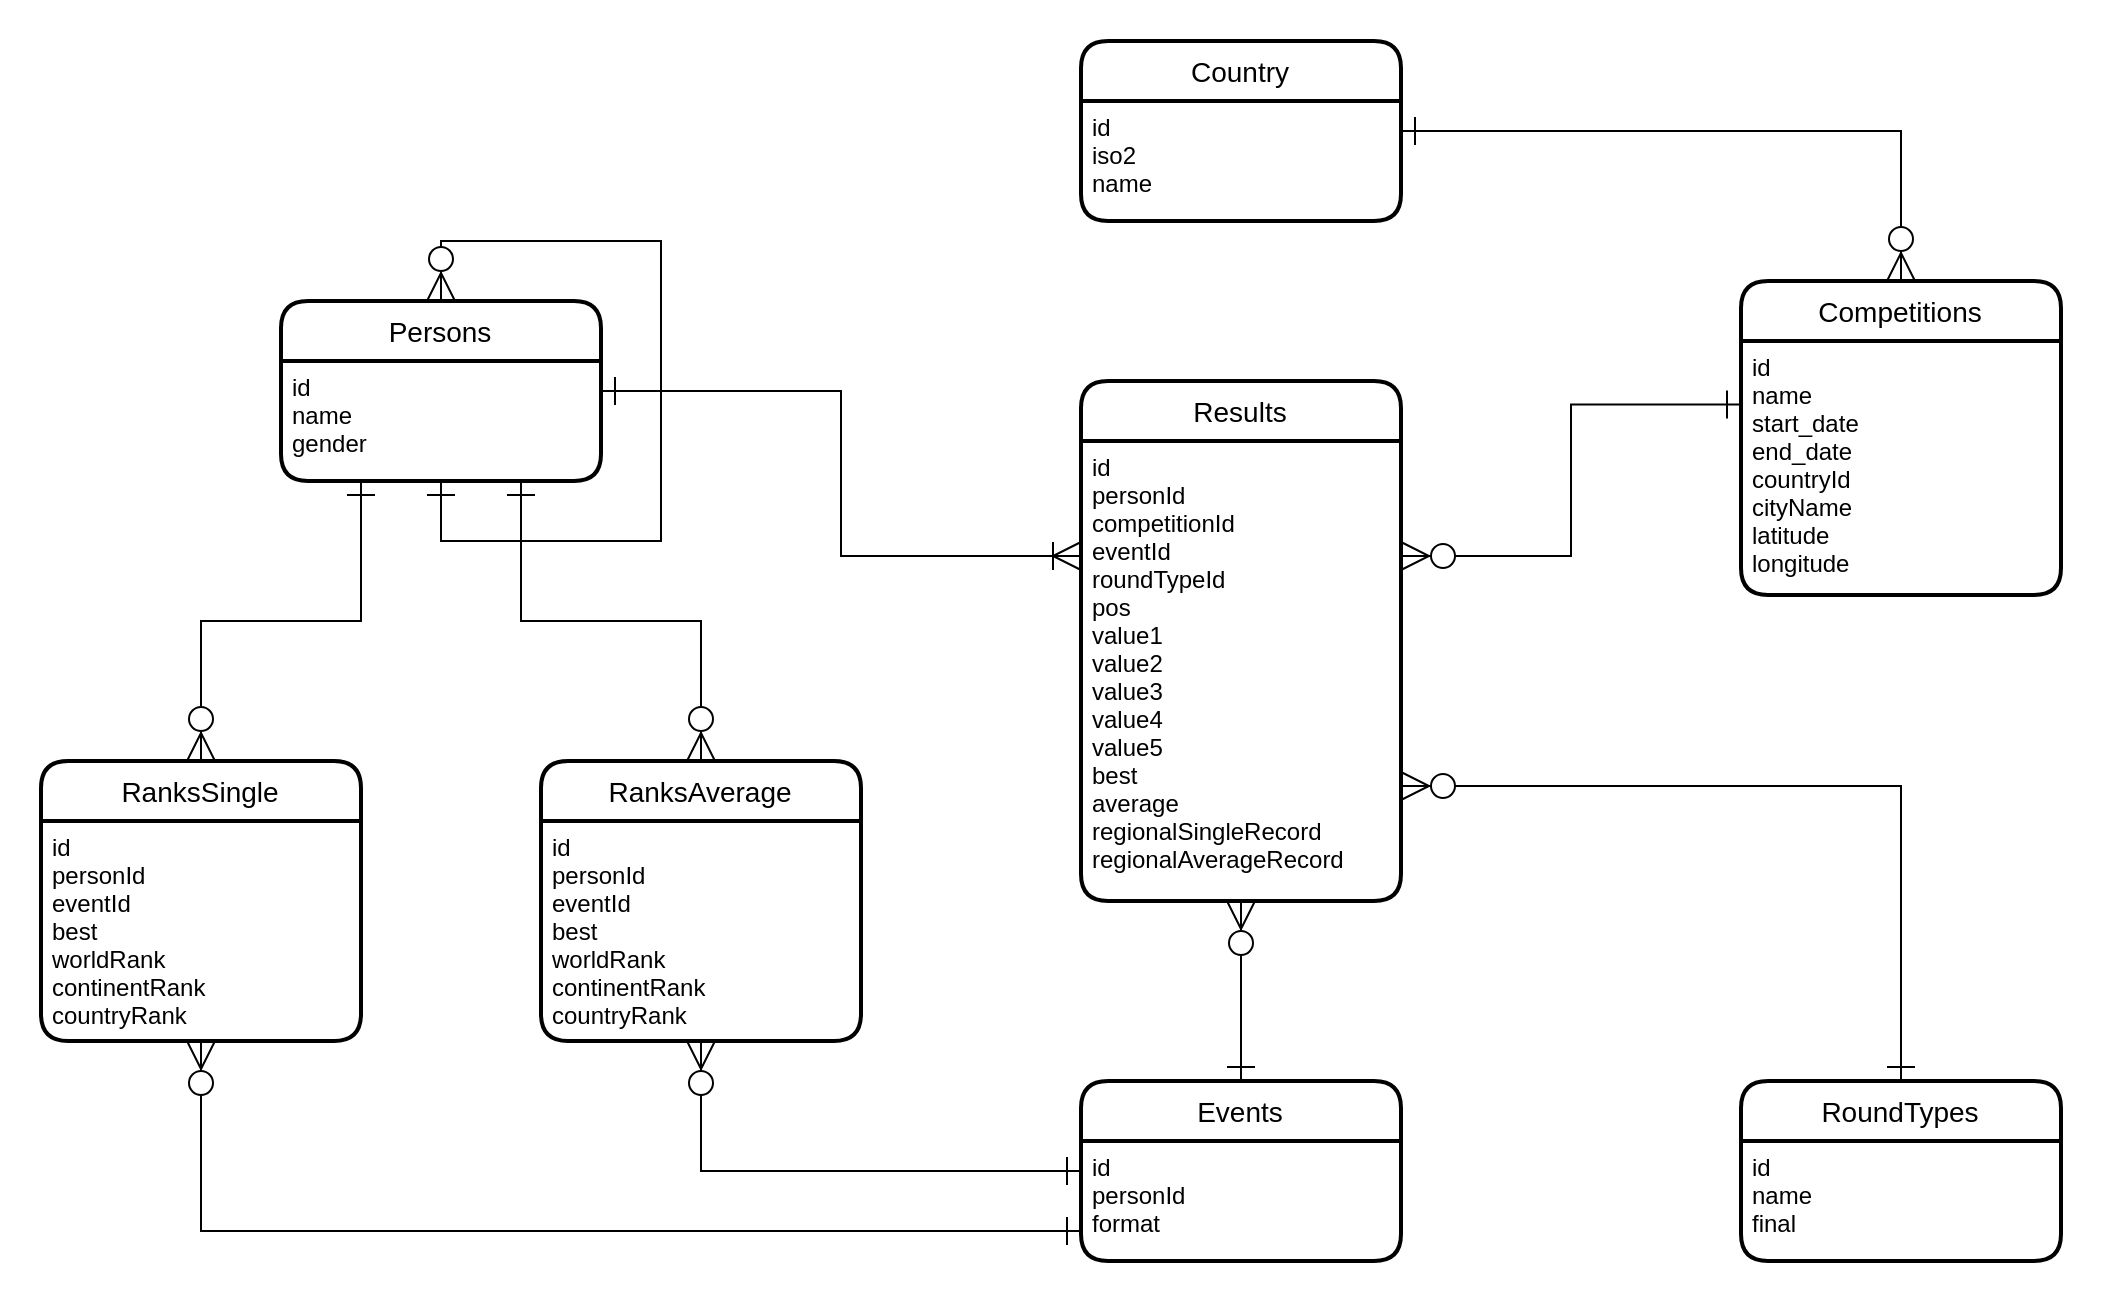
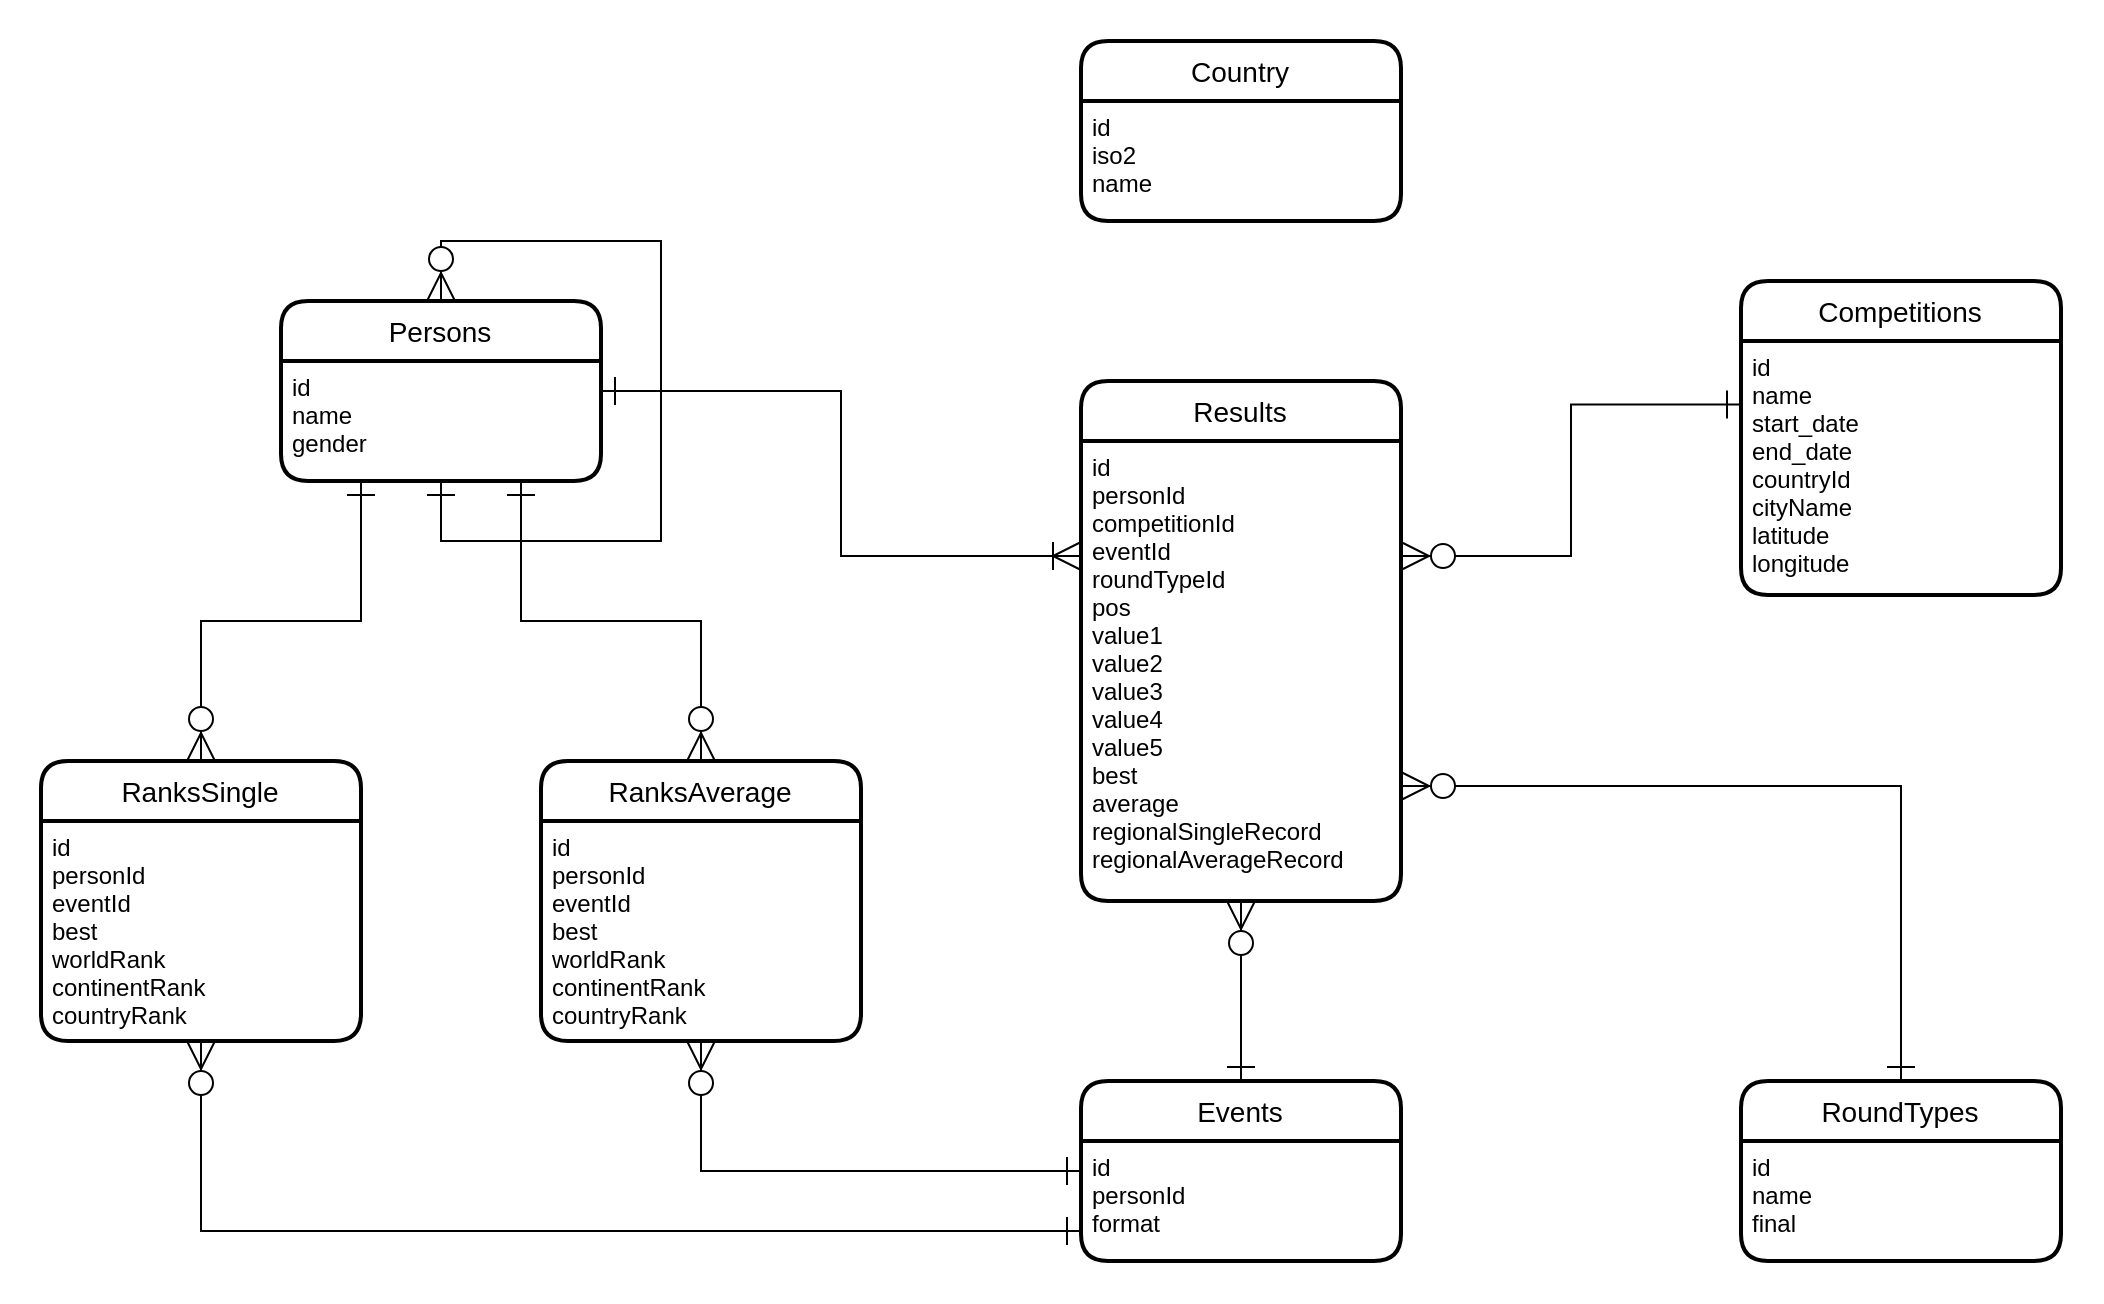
(1702, 131) -> none
